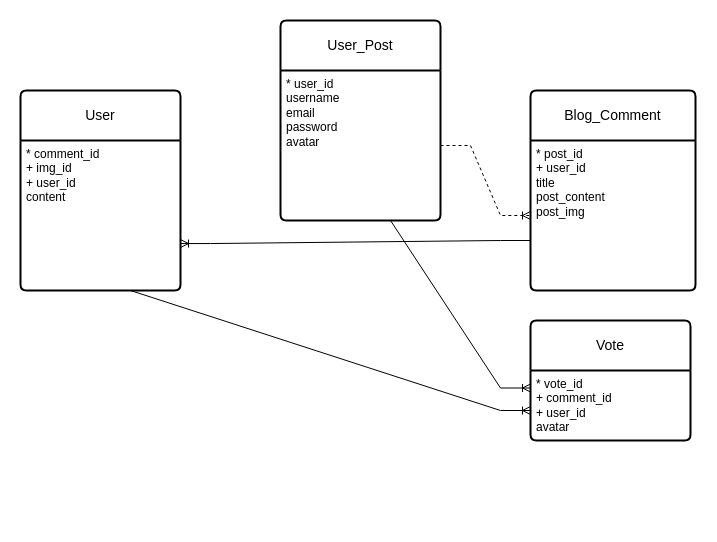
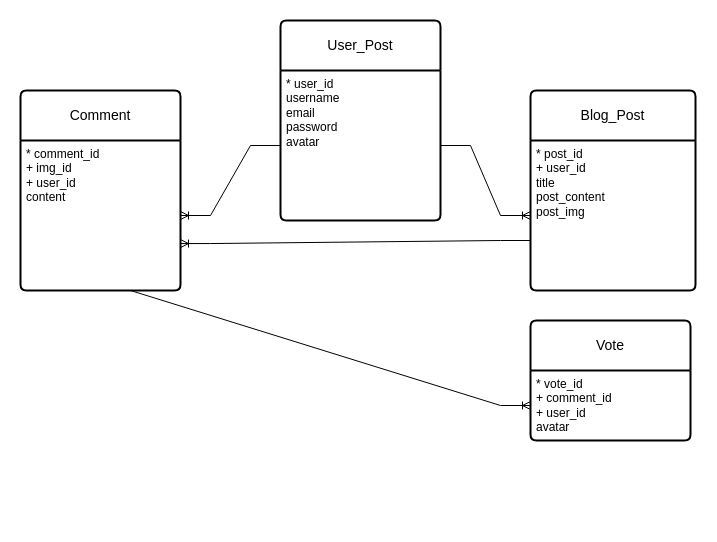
(101, 116) -> (101, 116)
(613, 116) -> (613, 116)
(485, 179) -> (485, 179)
none -> (231, 181)
(454, 317) -> none
(346, 360) -> (346, 357)
